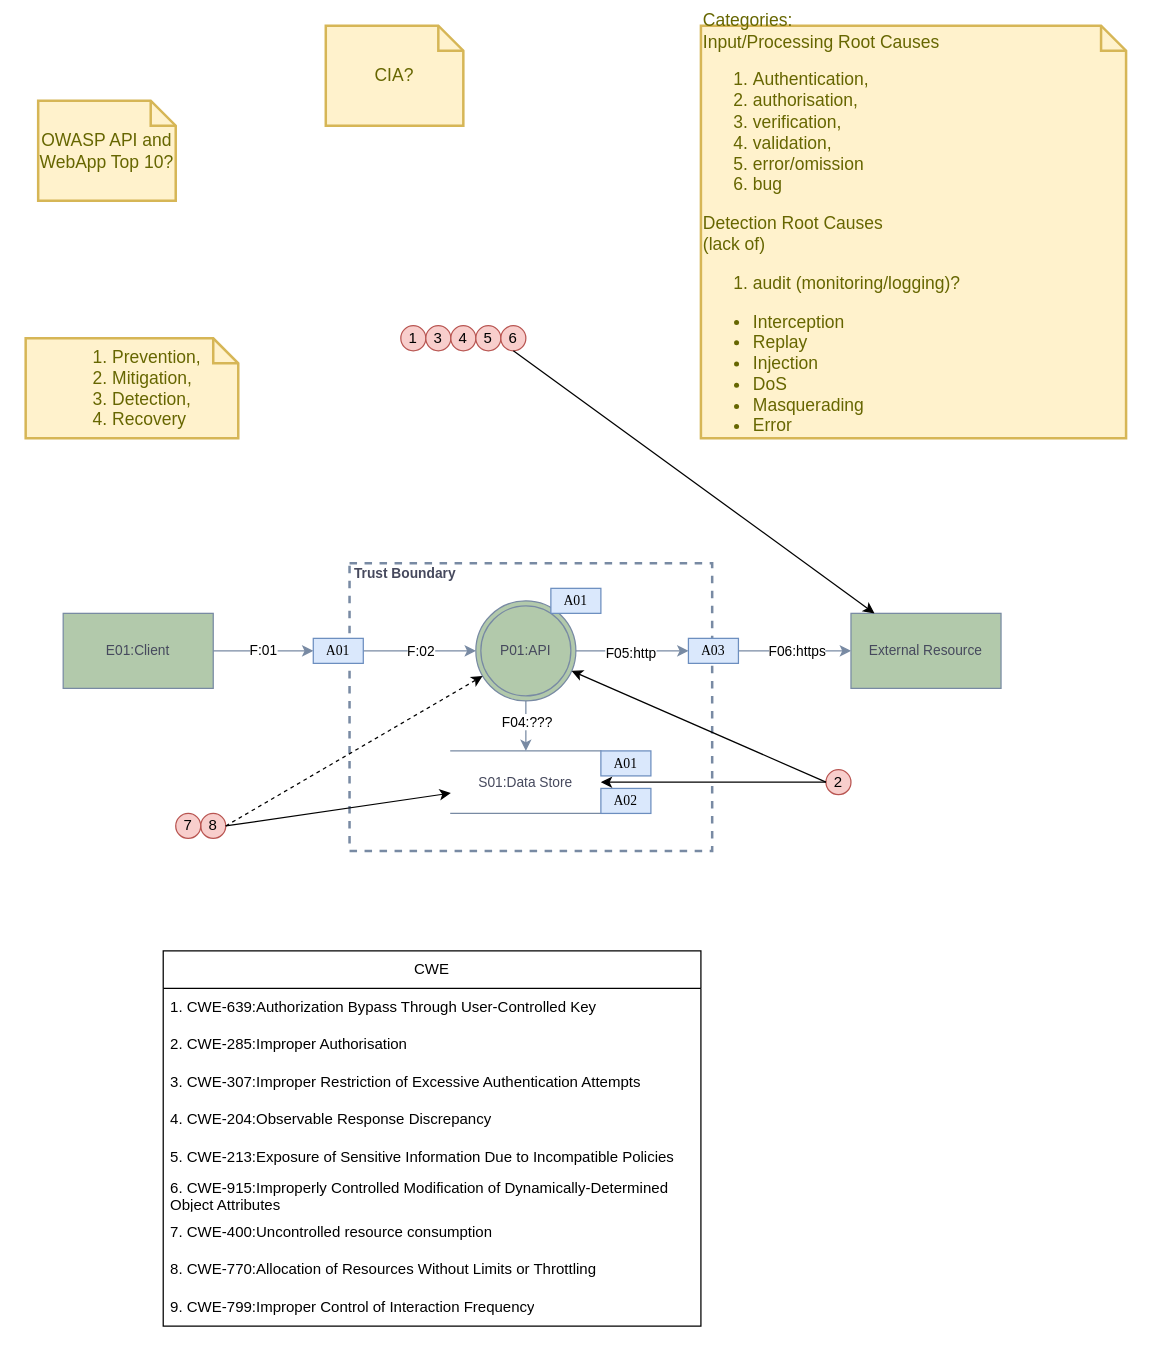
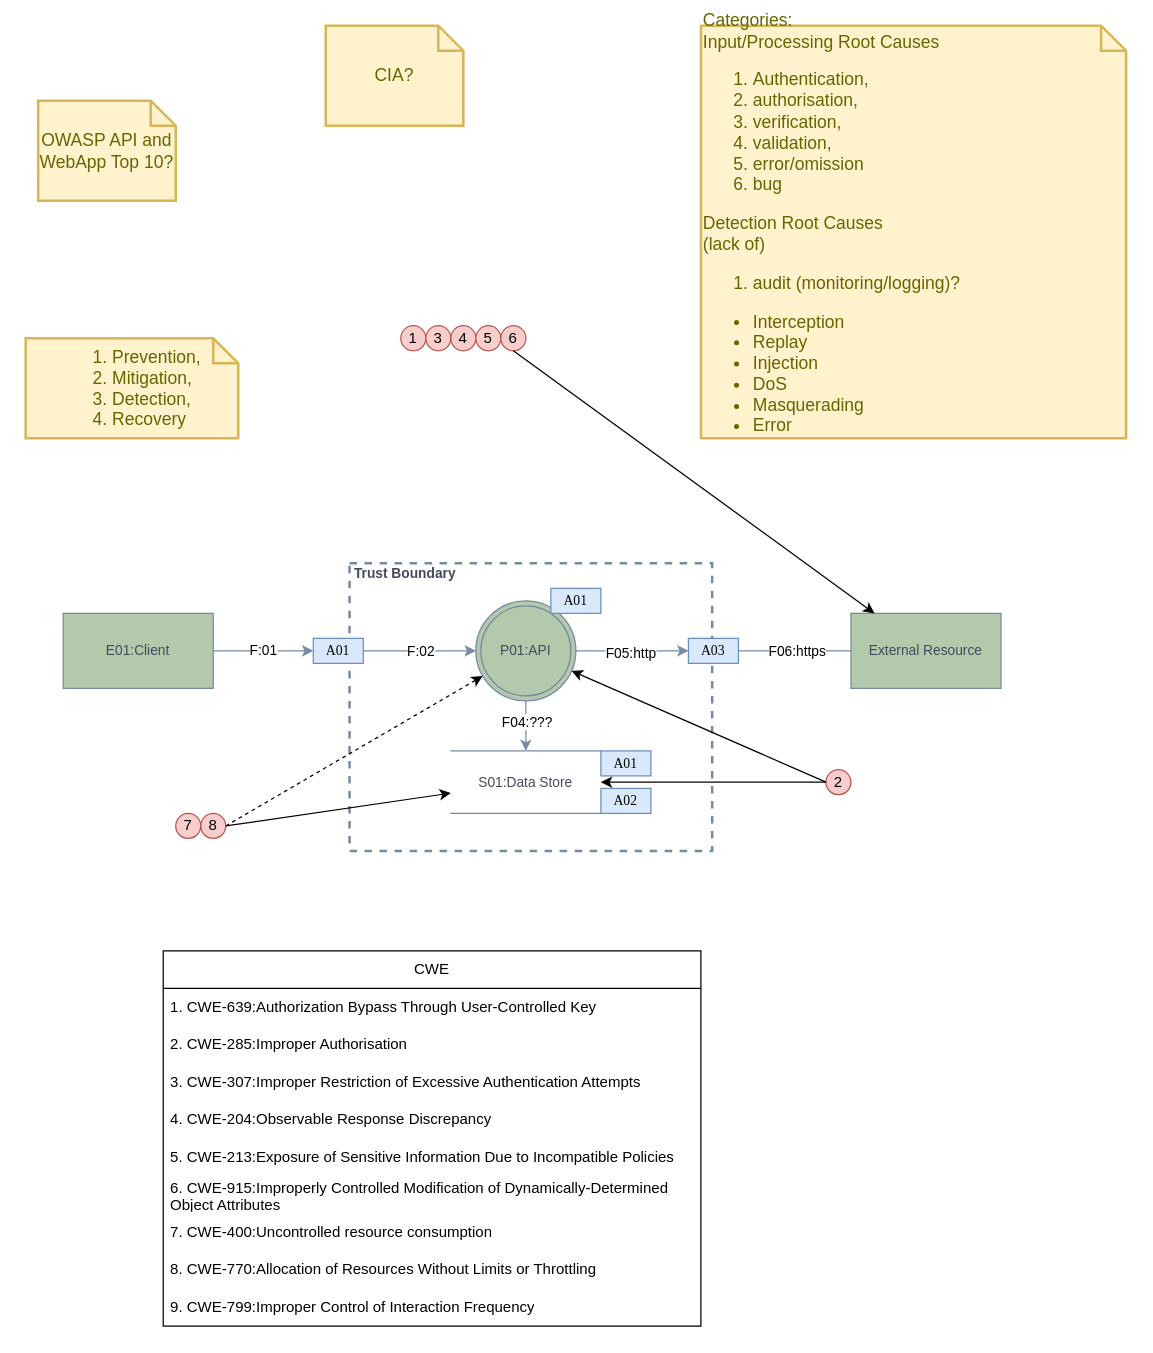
(841, 651) -> (844, 651)
